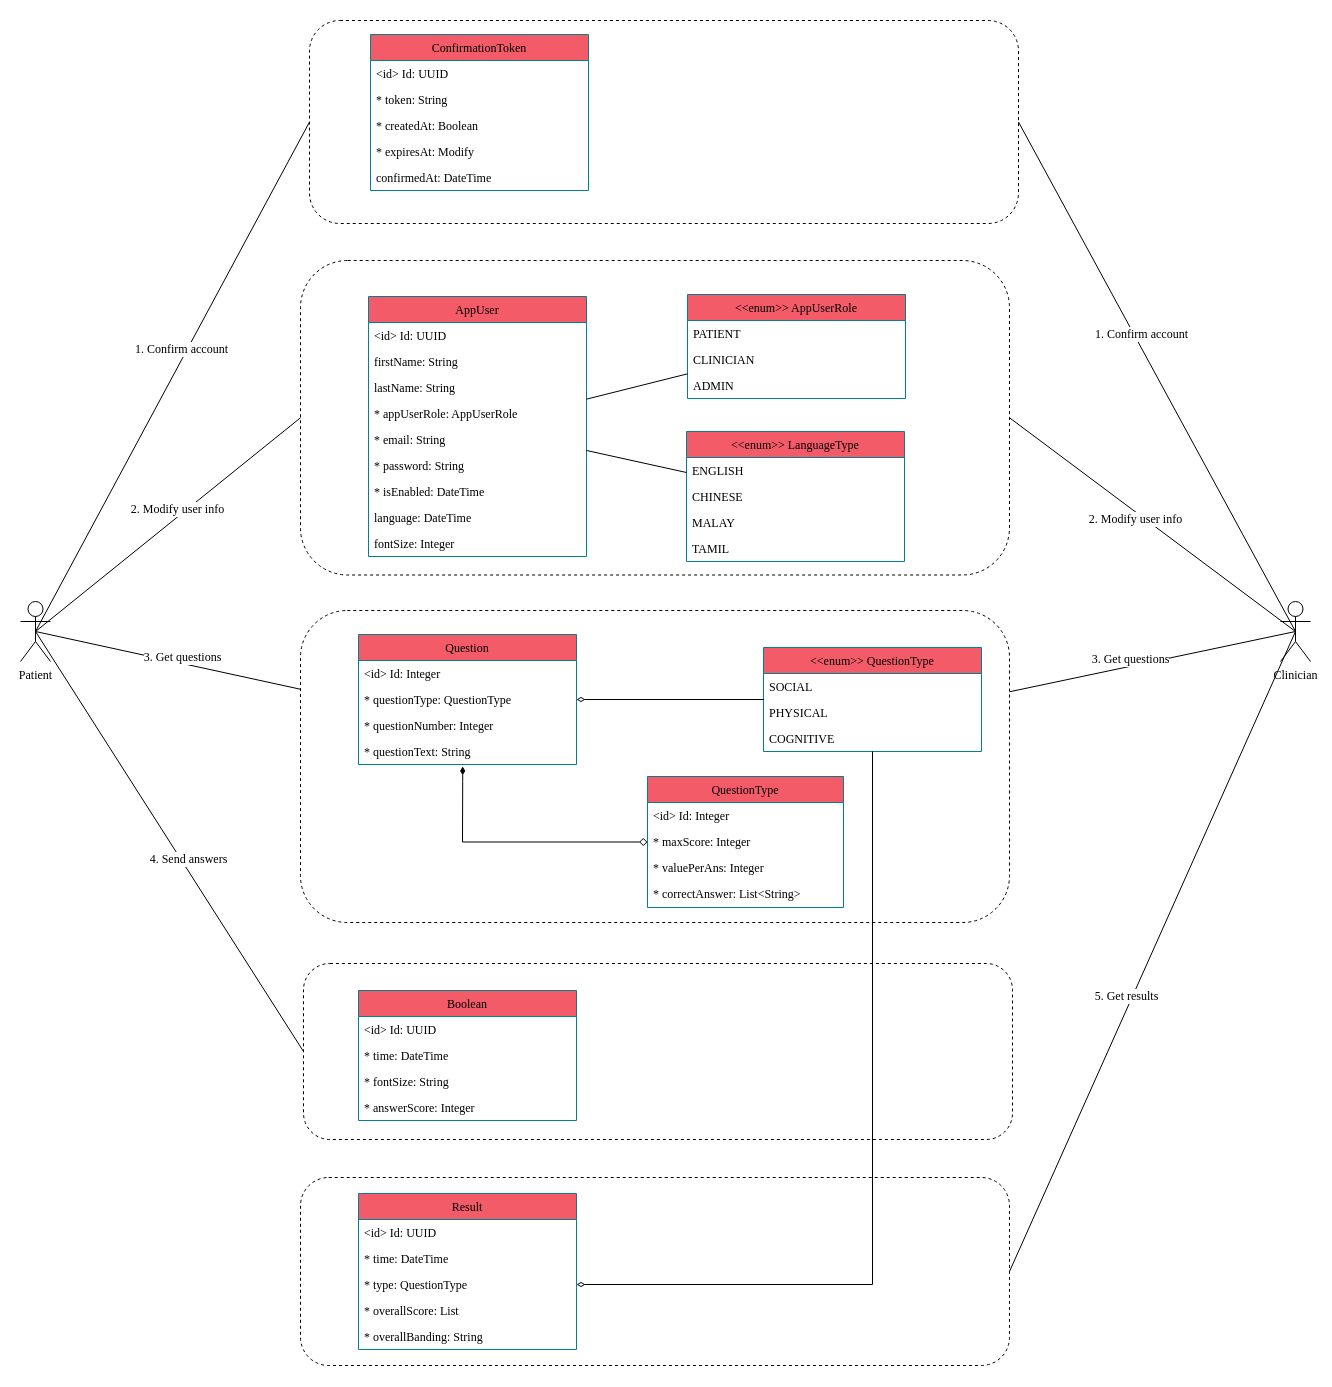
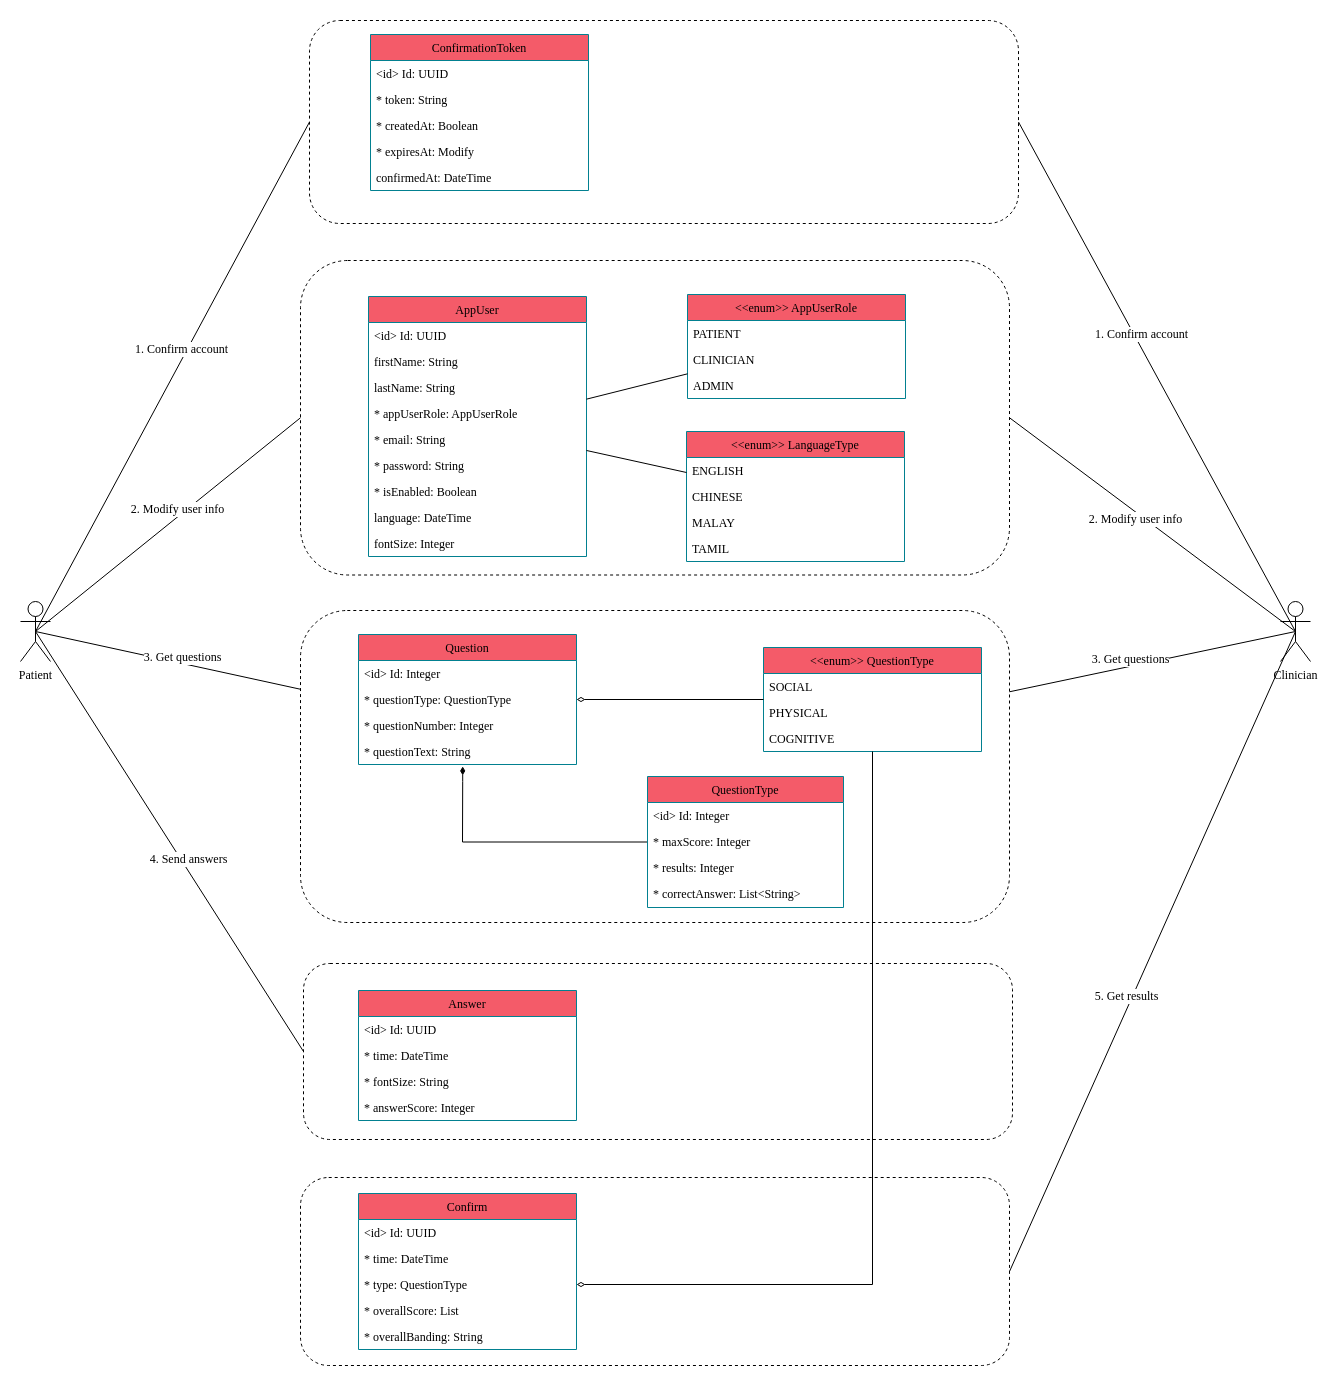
(435, 492) -> (432, 492)
(639, 842) -> (642, 842)
(721, 868) -> (707, 868)
(467, 1004) -> (467, 1004)
(467, 1207) -> (467, 1207)
